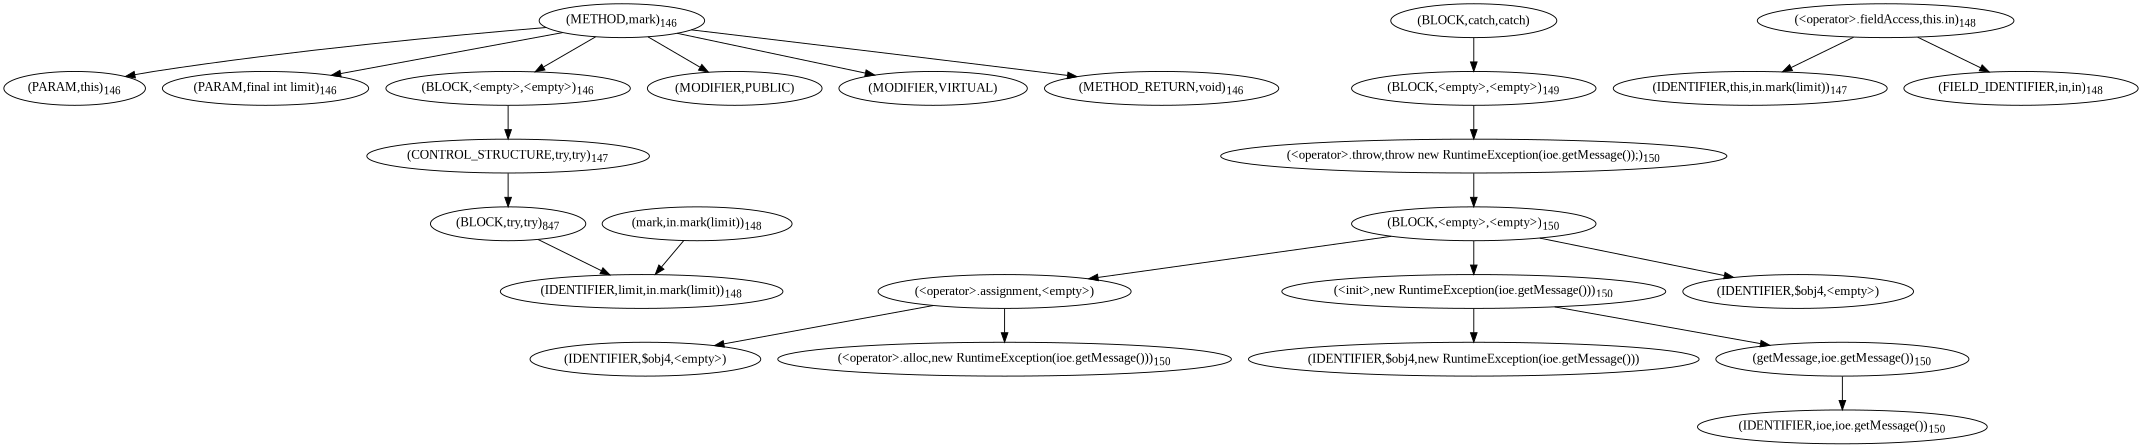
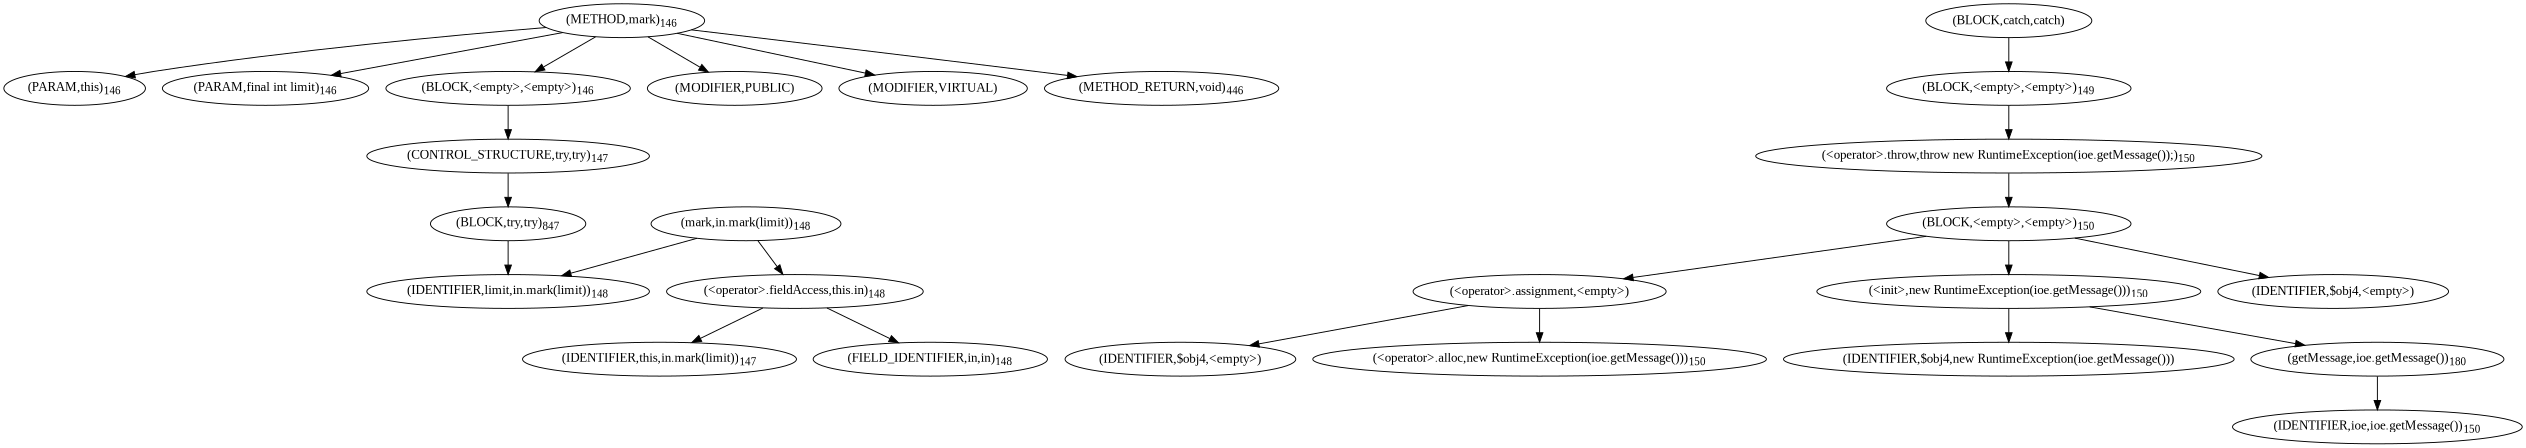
(1235, 87) -> (1235, 87)
none -> (768, 254)
(1923, 358) -> (2458, 358)
